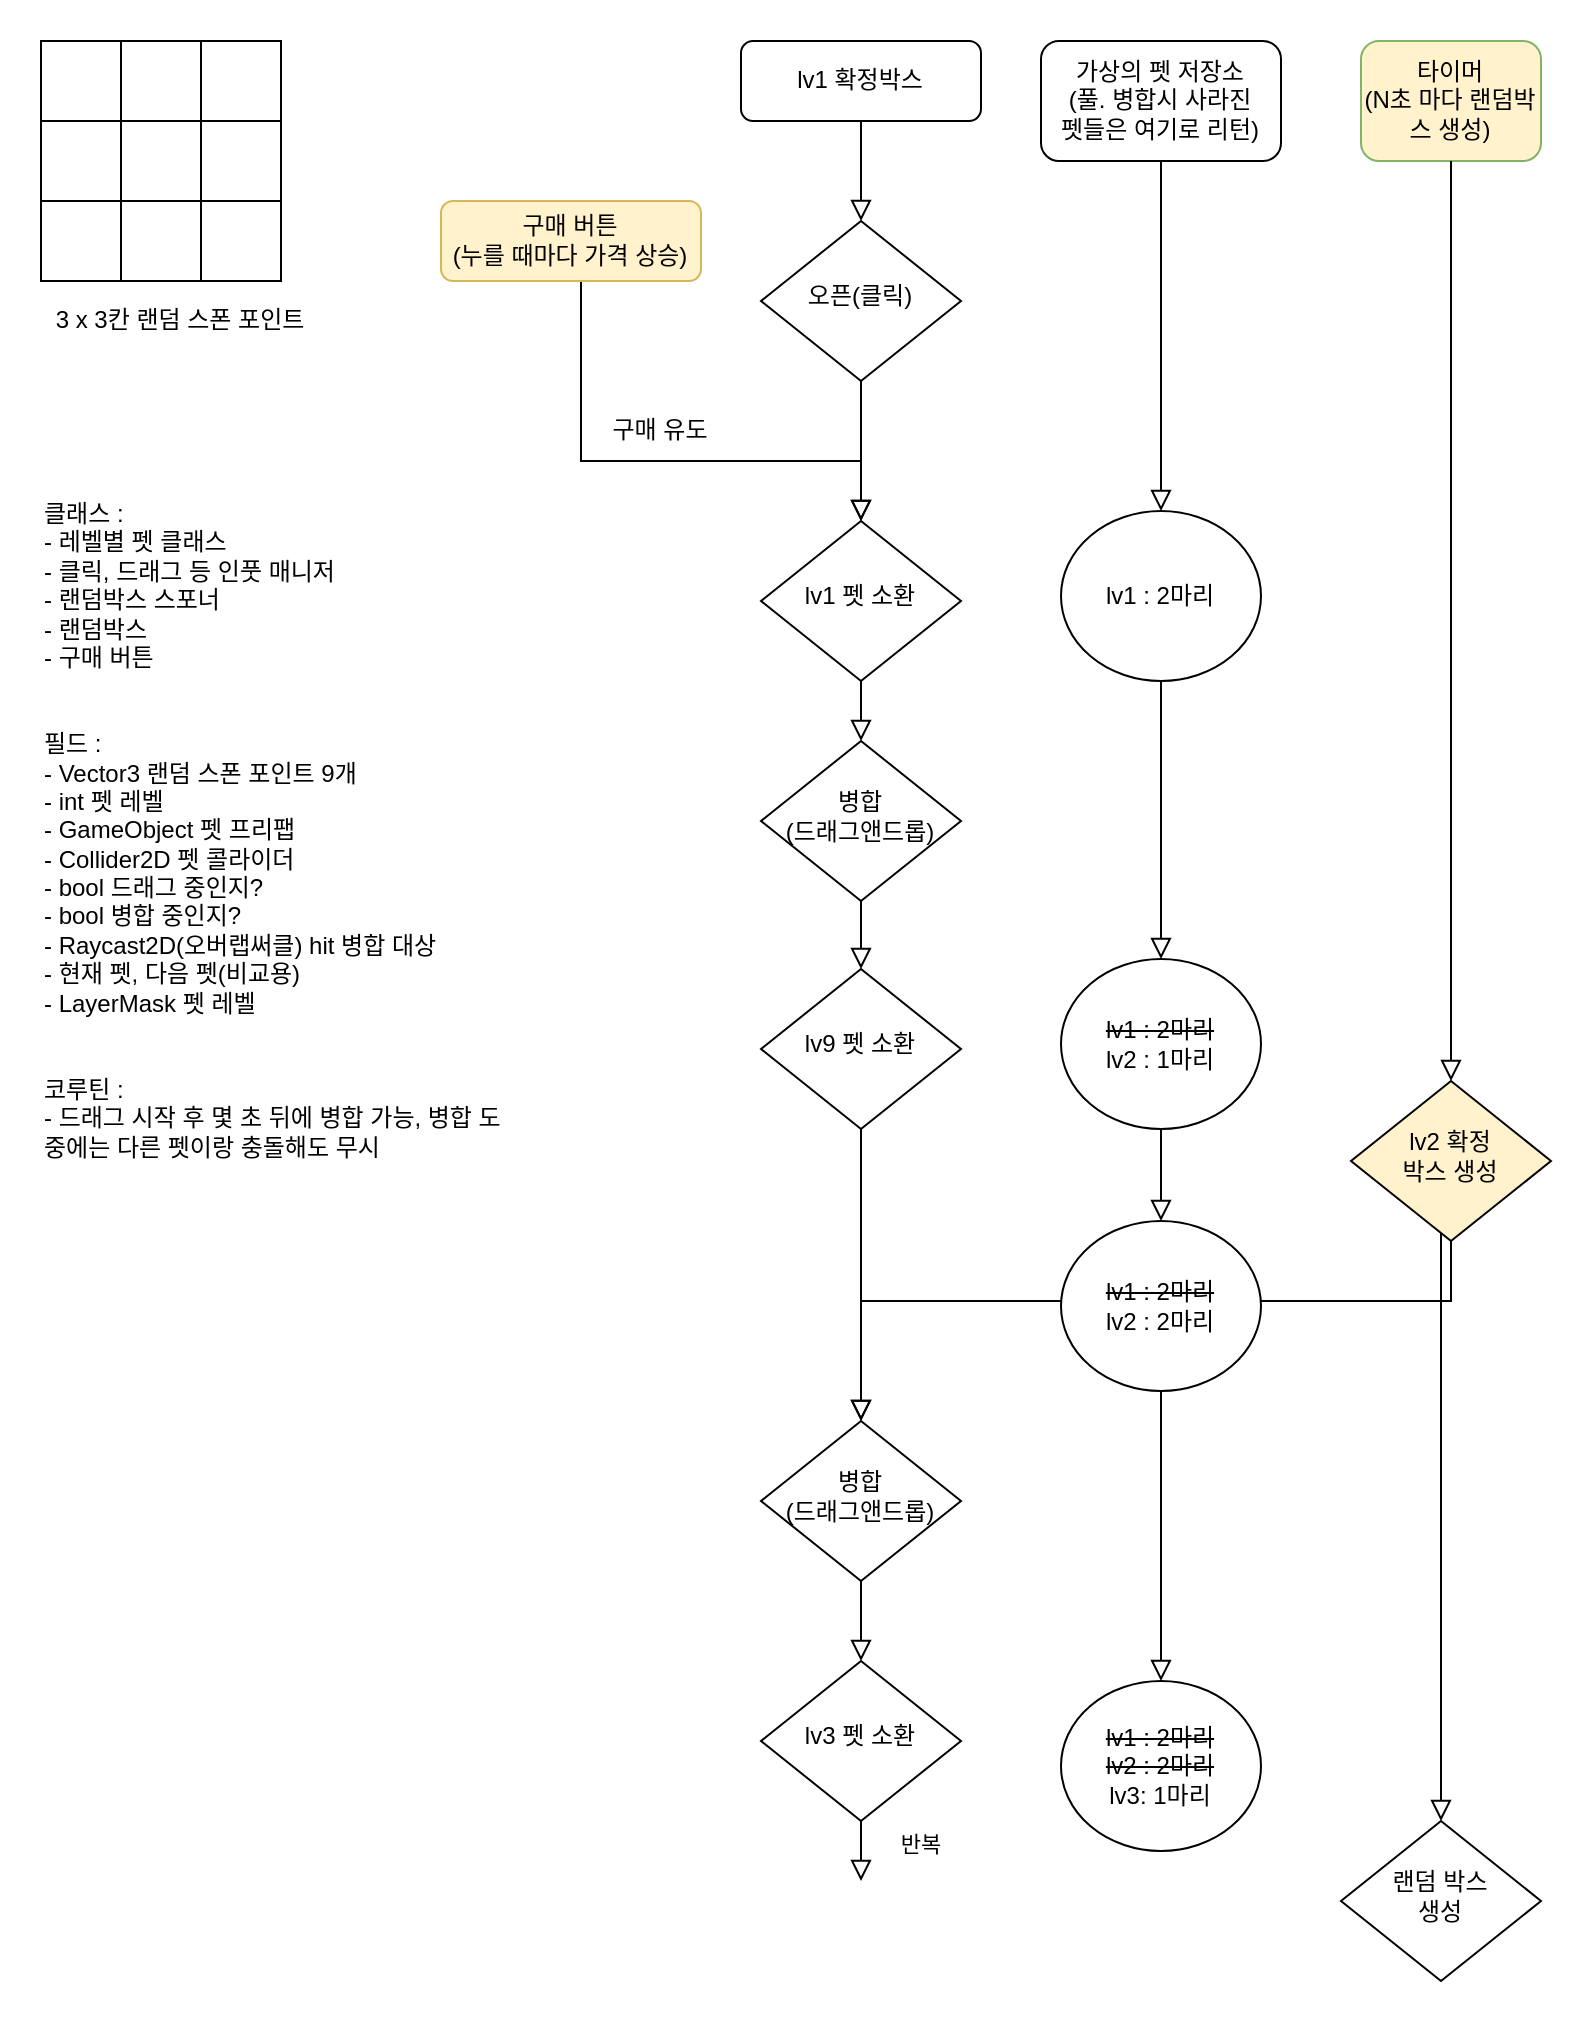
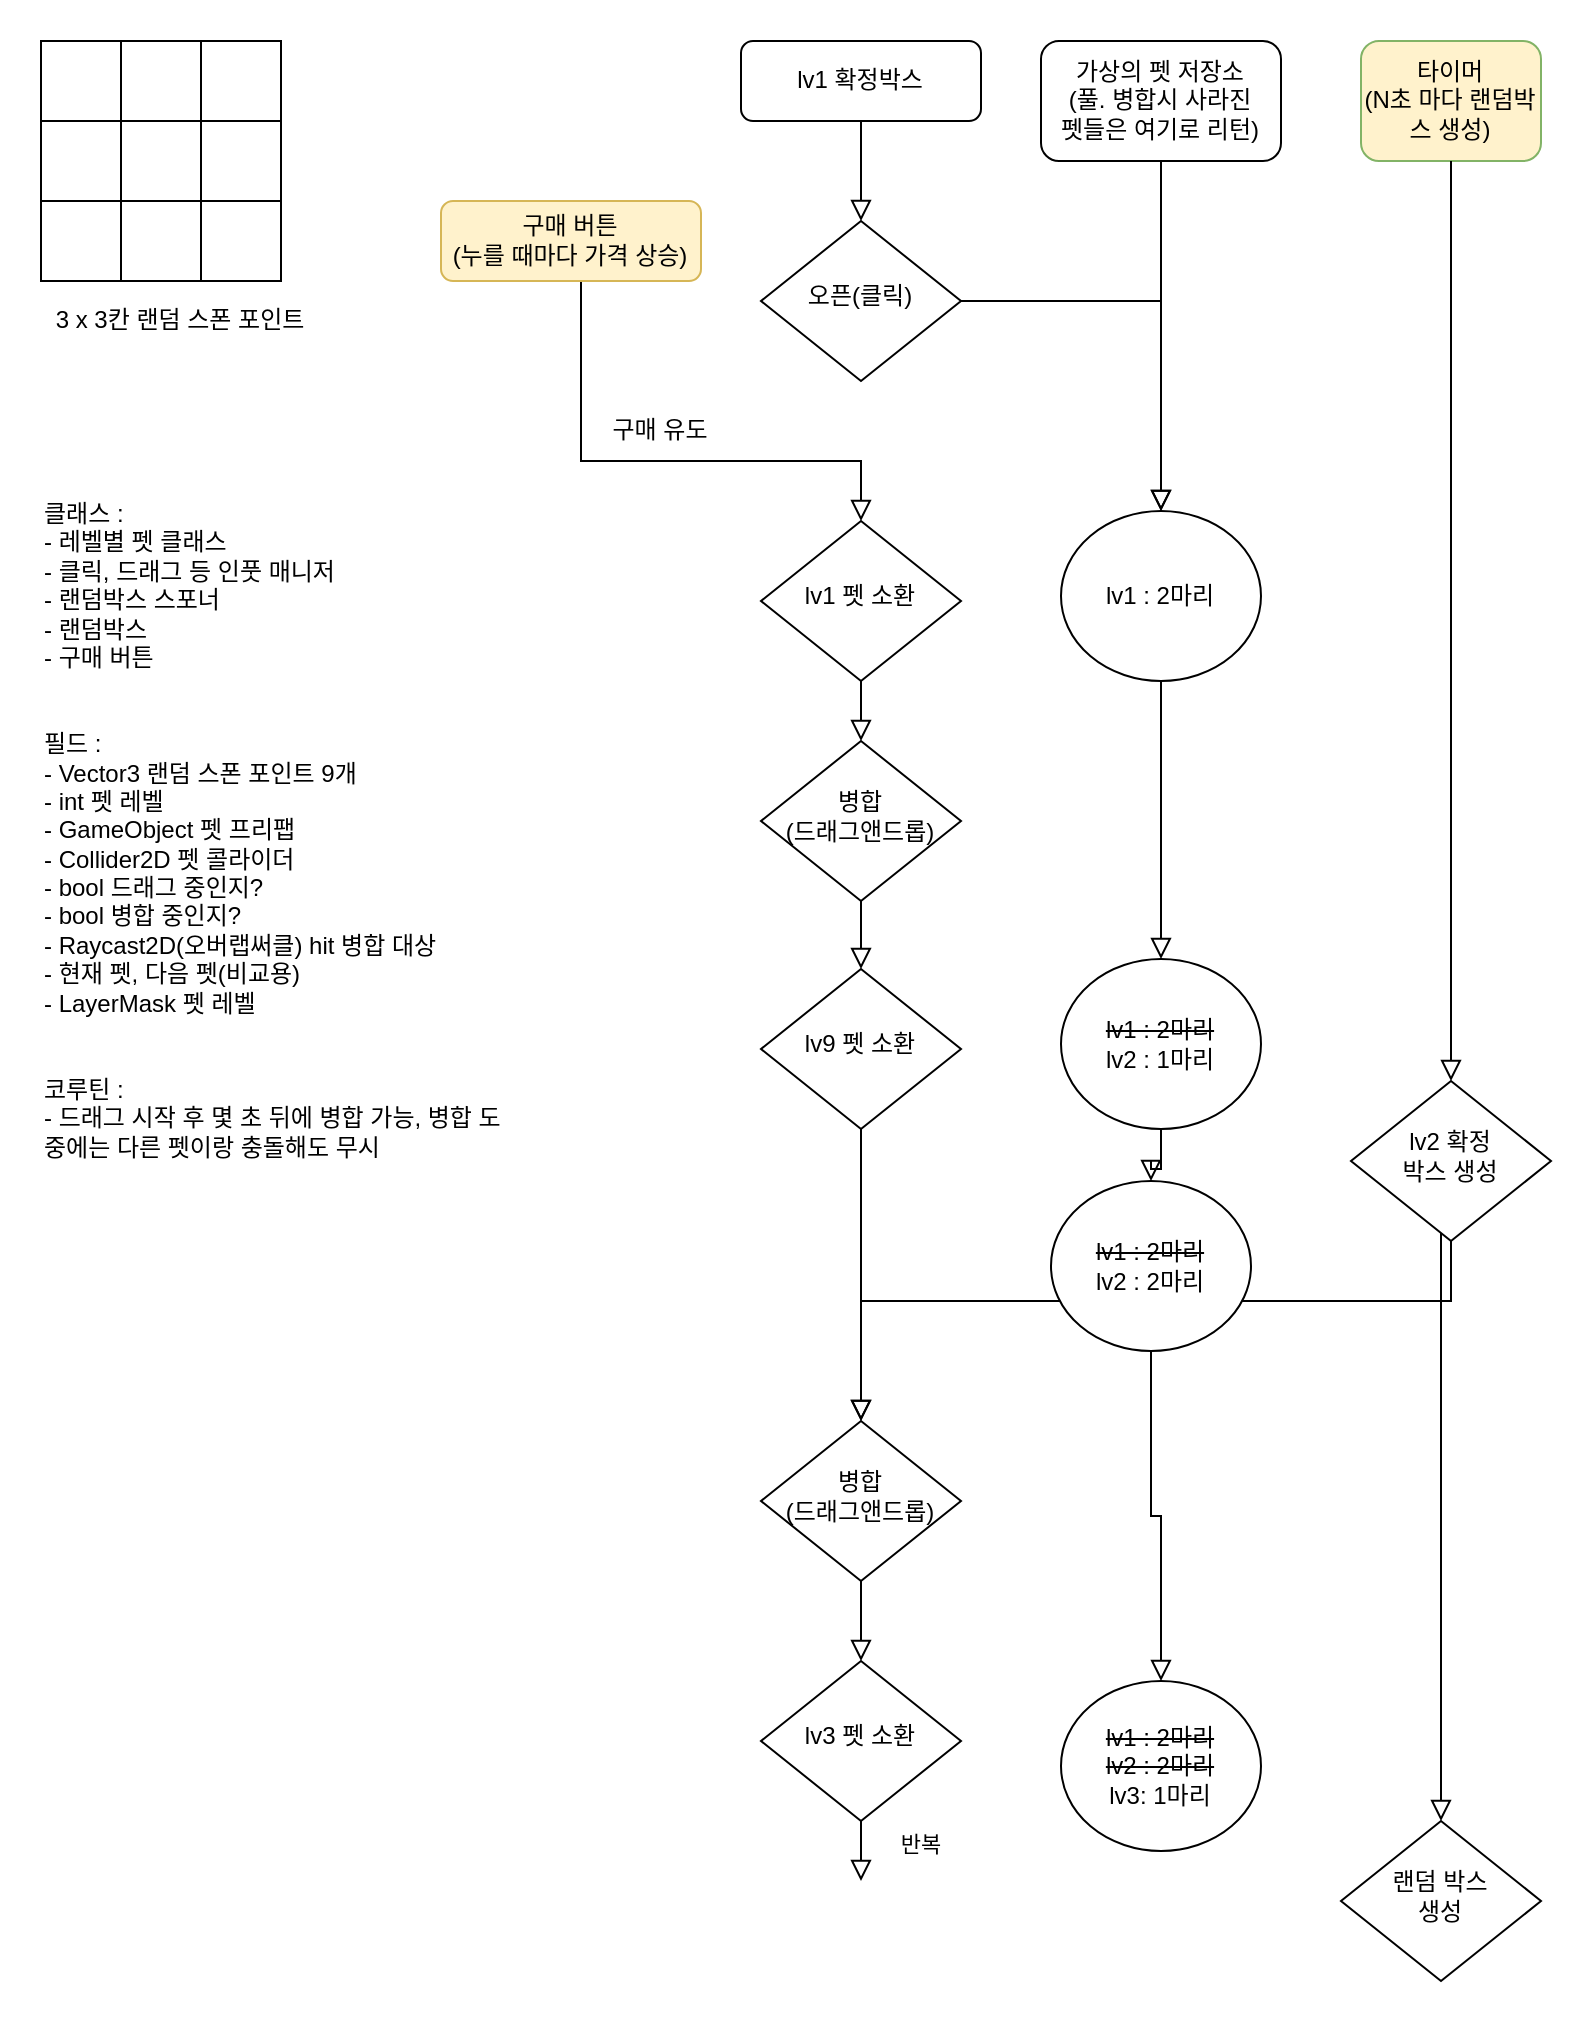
(861, 419) -> (1059, 301)
(1451, 1161) -> (1451, 1161)
(1161, 1306) -> (1151, 1266)
